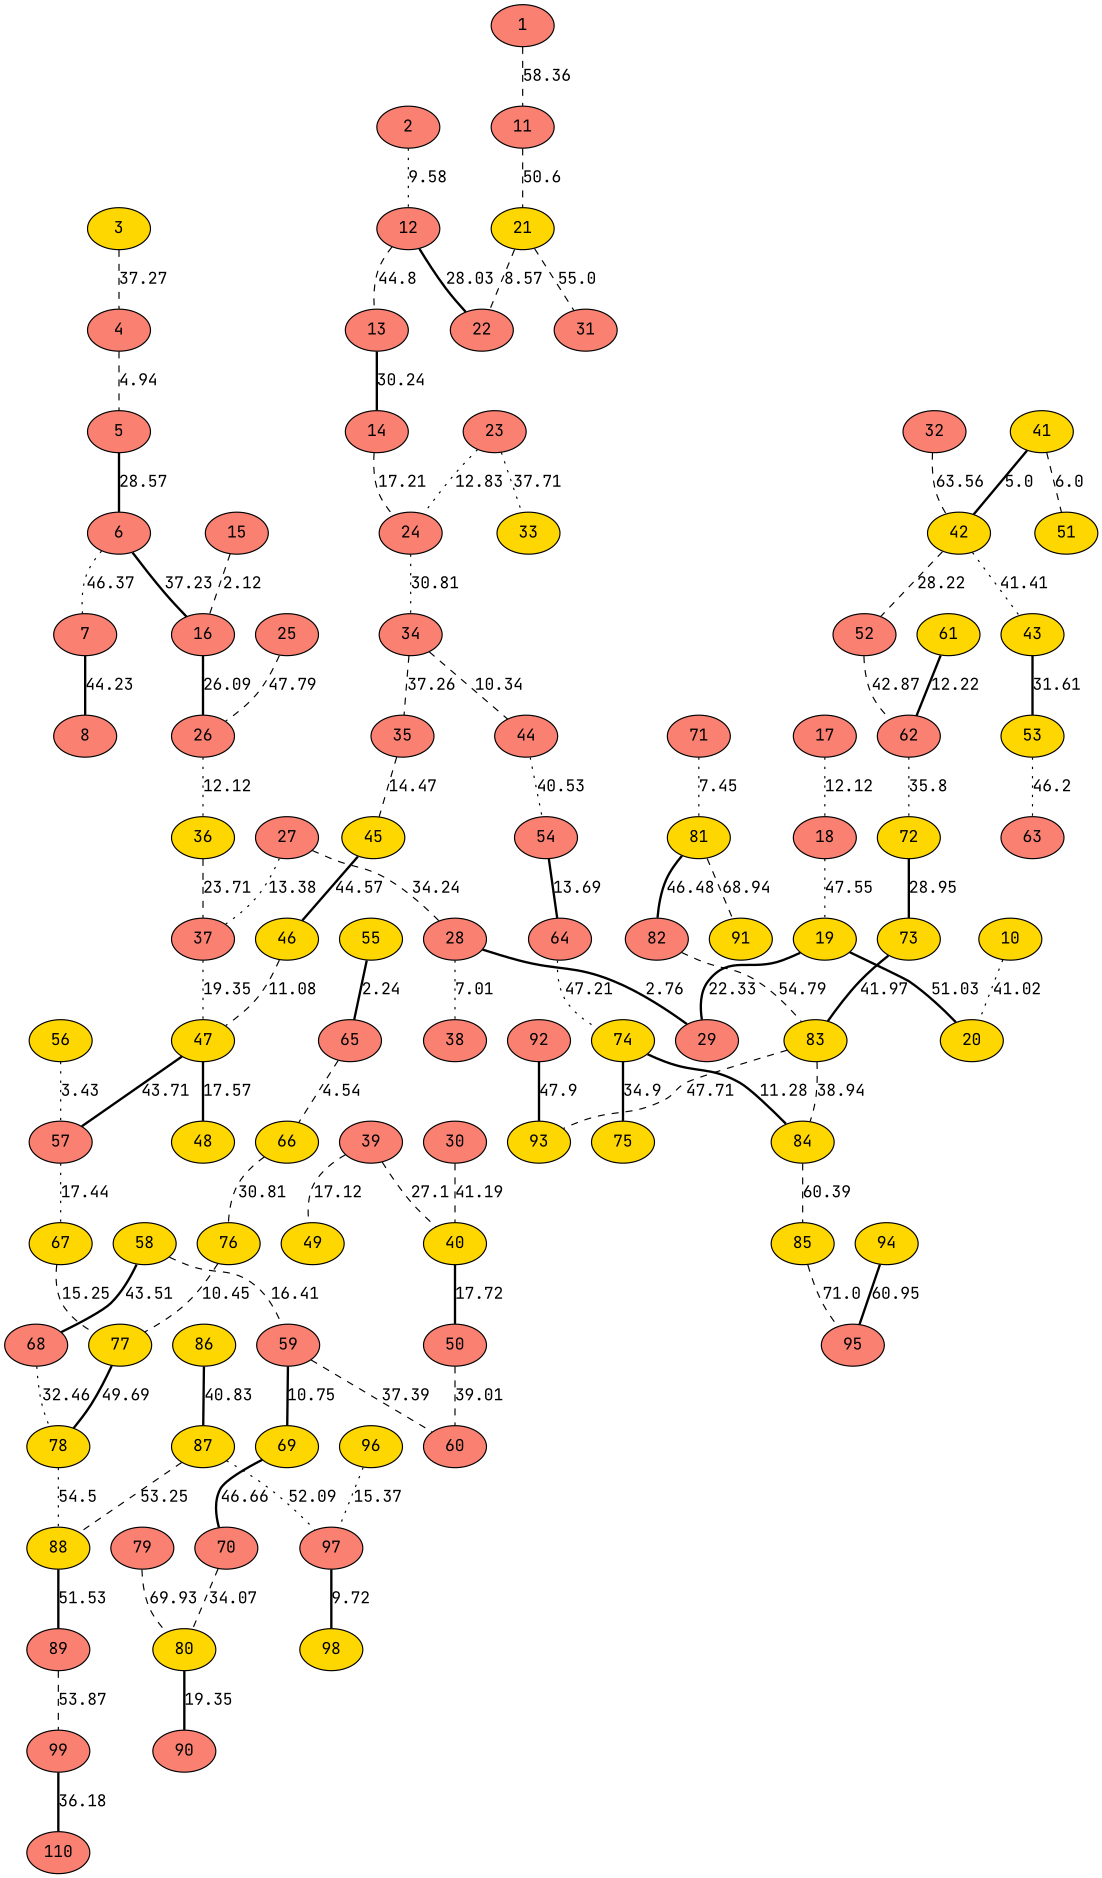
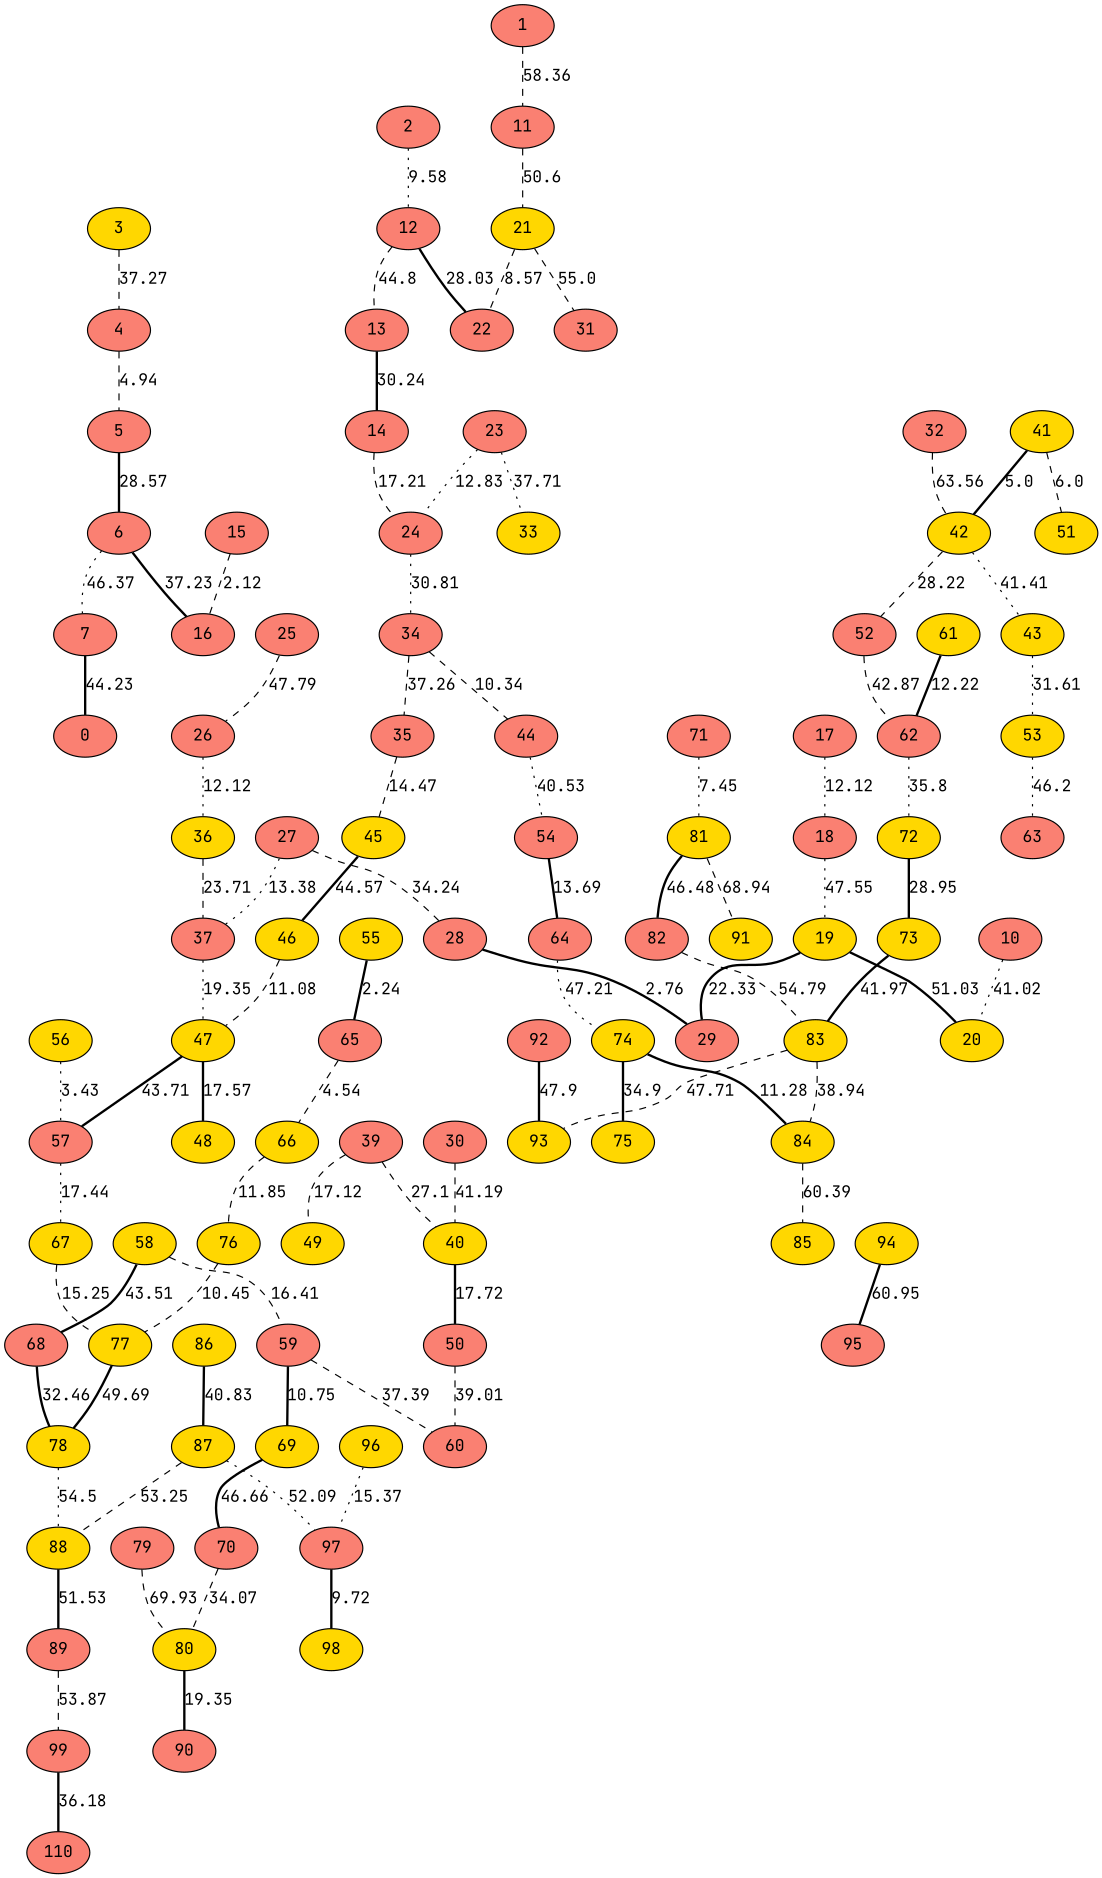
(203, 685) -> none
(1032, 685) -> (1032, 685)
(85, 736) -> (85, 736)
(1010, 939) -> (1010, 939)
(455, 1041) -> none
(262, 1193) -> (262, 1193)
(820, 1297) -> none
(40, 1397) -> (40, 1397)
